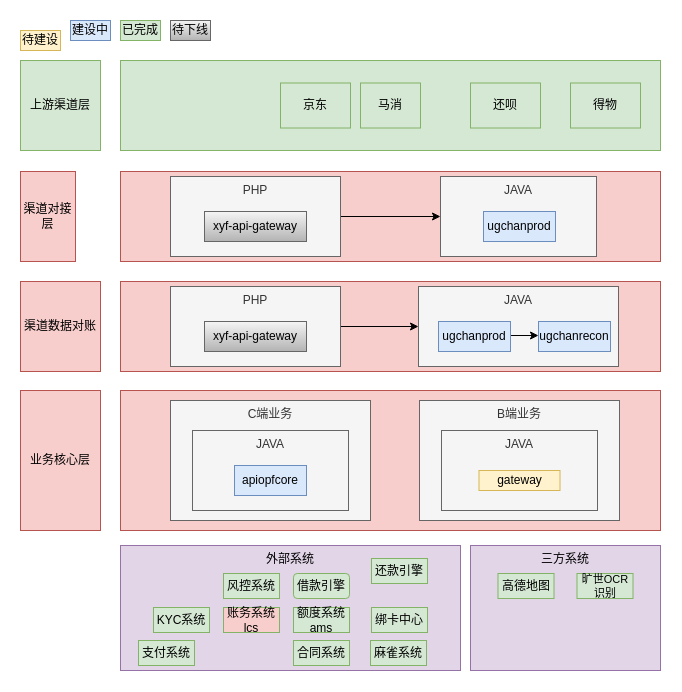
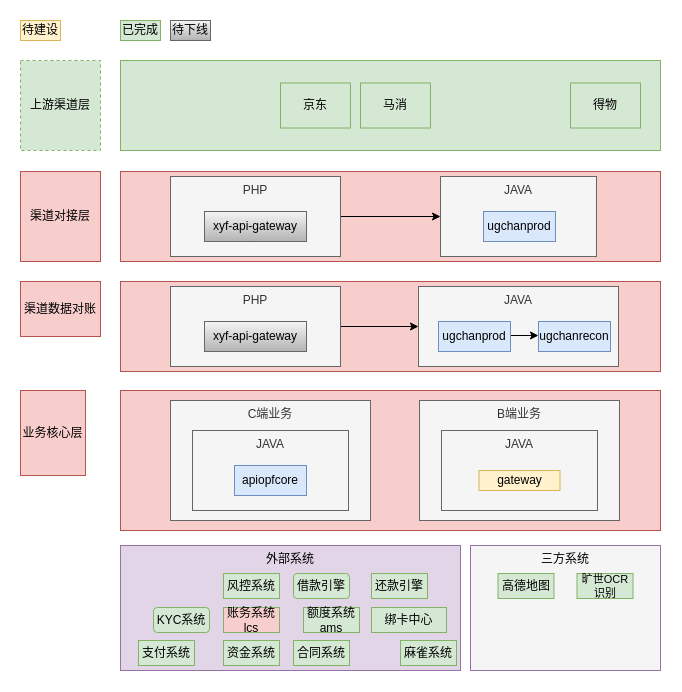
(91, 31) -> none
(41, 41) -> (41, 31)
(61, 106) -> (61, 106)
(391, 106) -> (396, 106)
(506, 106) -> none
(48, 217) -> (61, 217)
(61, 327) -> (61, 309)
(61, 461) -> (53, 433)
(400, 571) -> (400, 586)
(566, 608) -> (566, 608)
(182, 620) -> (182, 620)
(322, 620) -> (332, 620)
(400, 620) -> (409, 620)
none -> (252, 653)
(399, 653) -> (429, 653)
